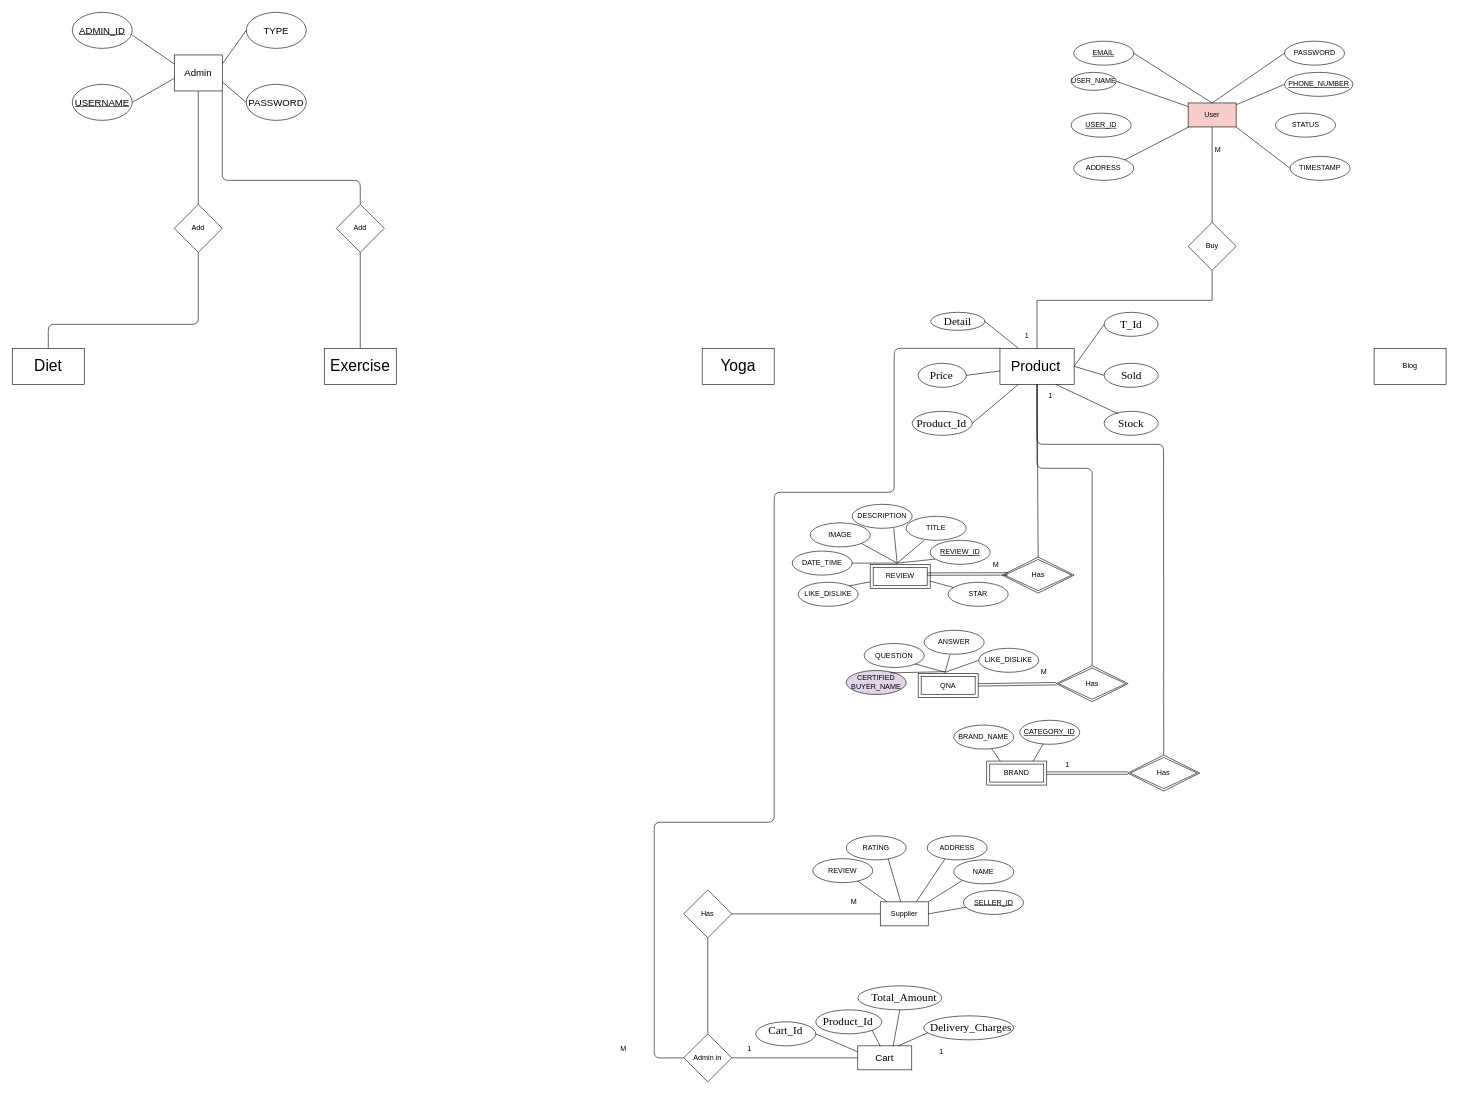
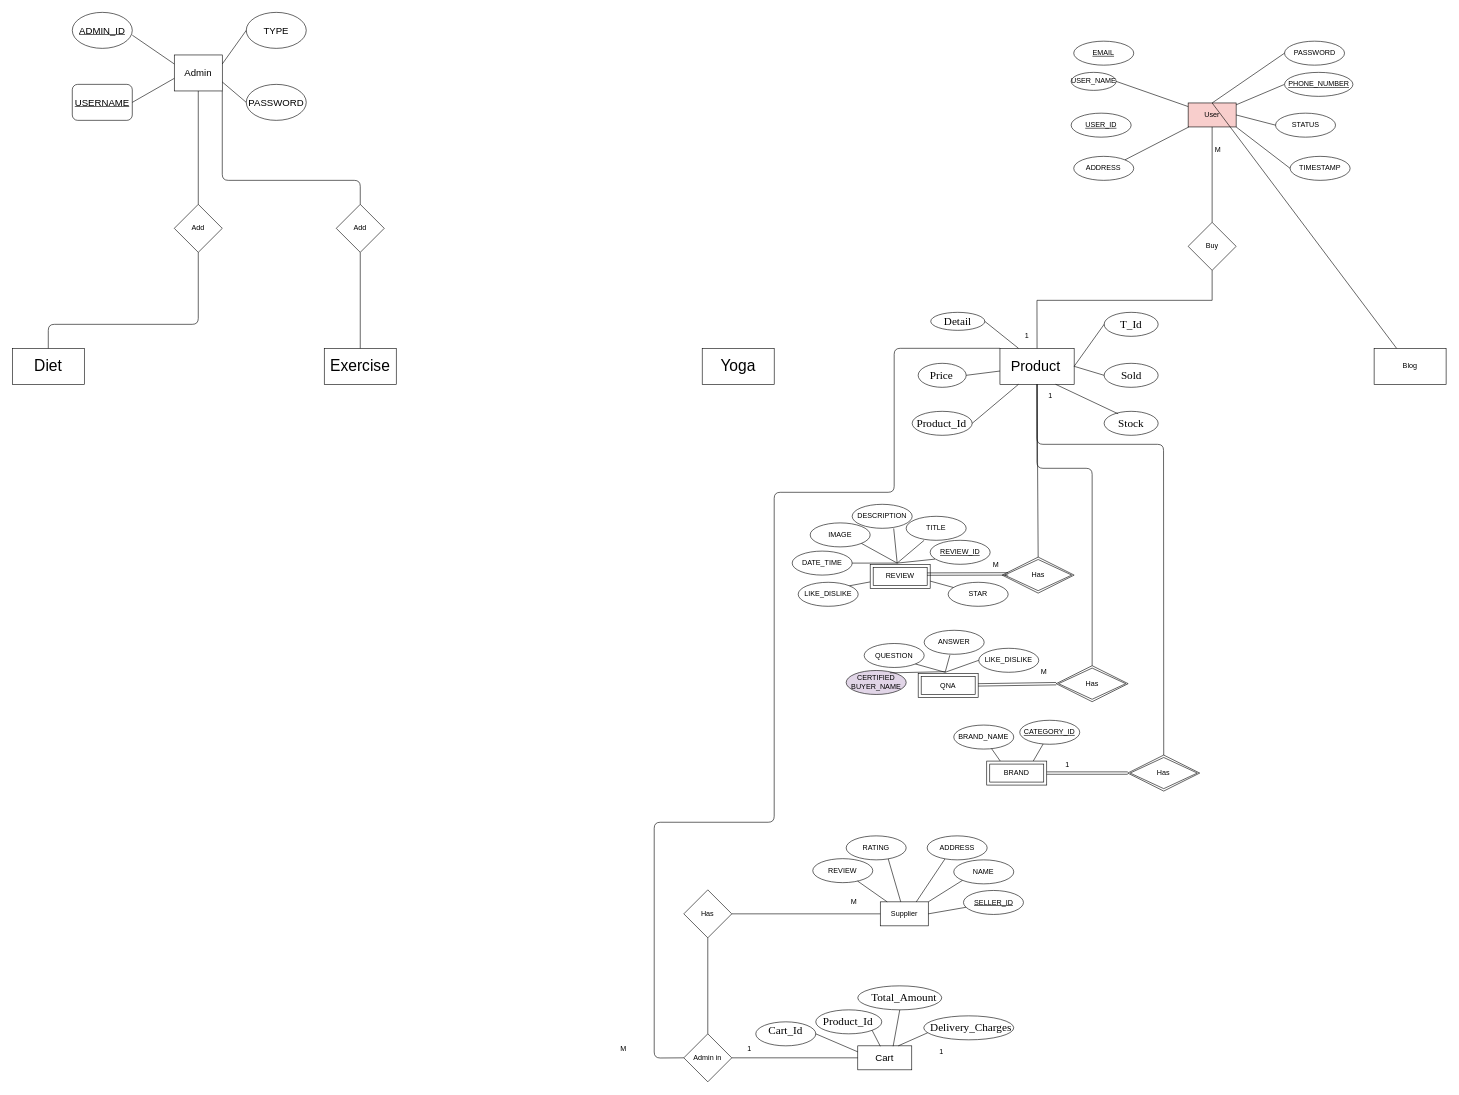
(1173, 78) -> (1304, 225)
(102, 102) -> (102, 102)
none -> (1256, 120)
